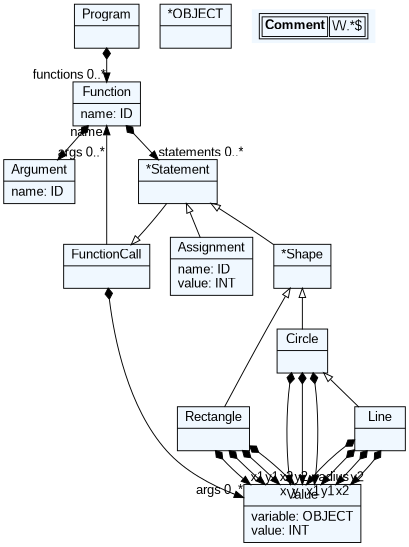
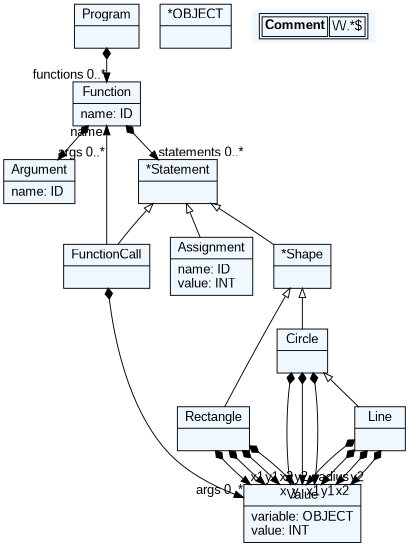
(153, 221) -> (132, 227)
